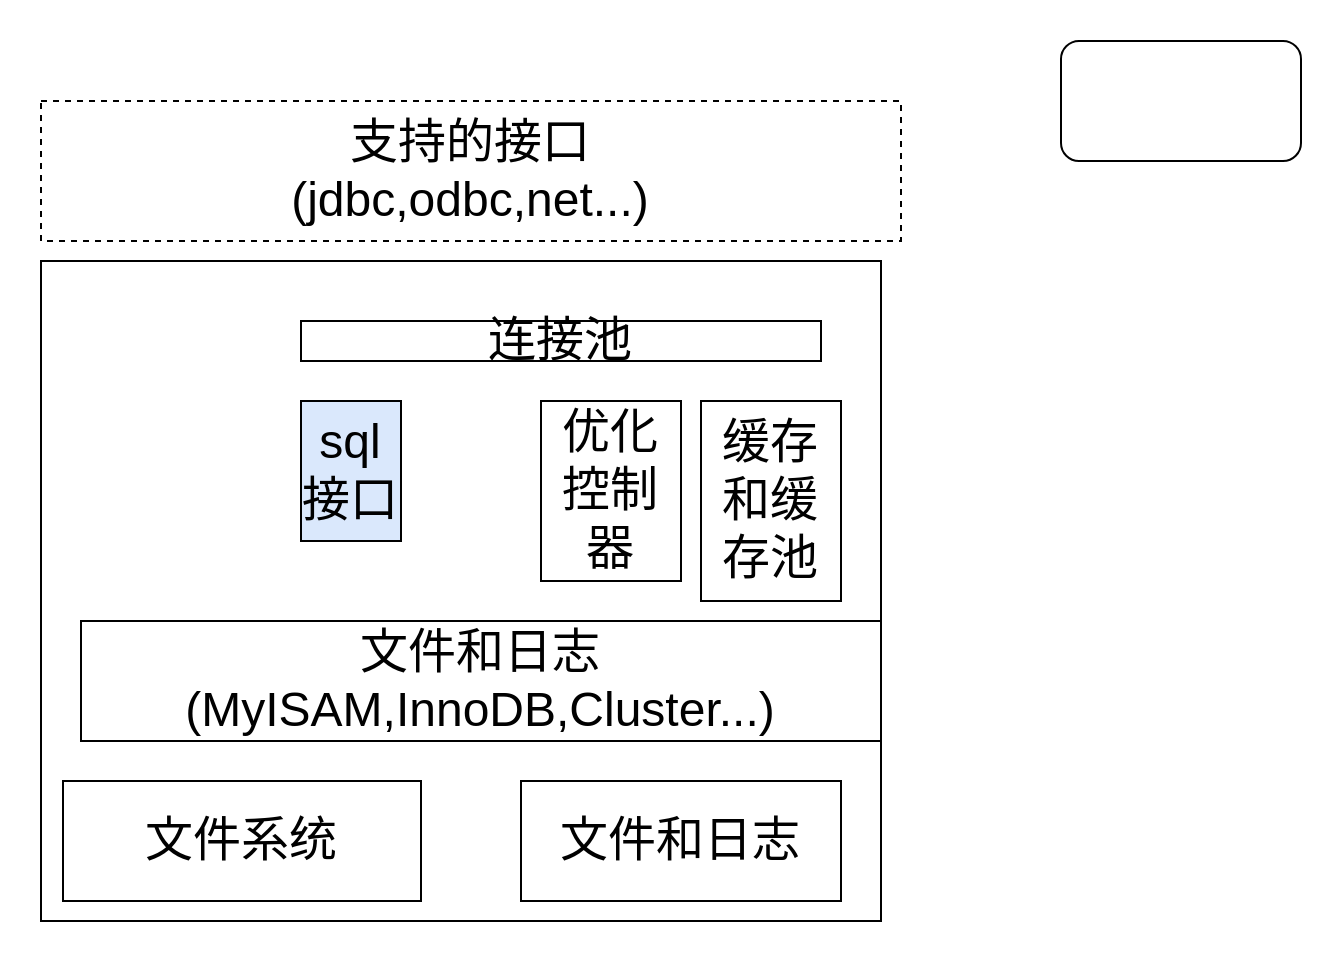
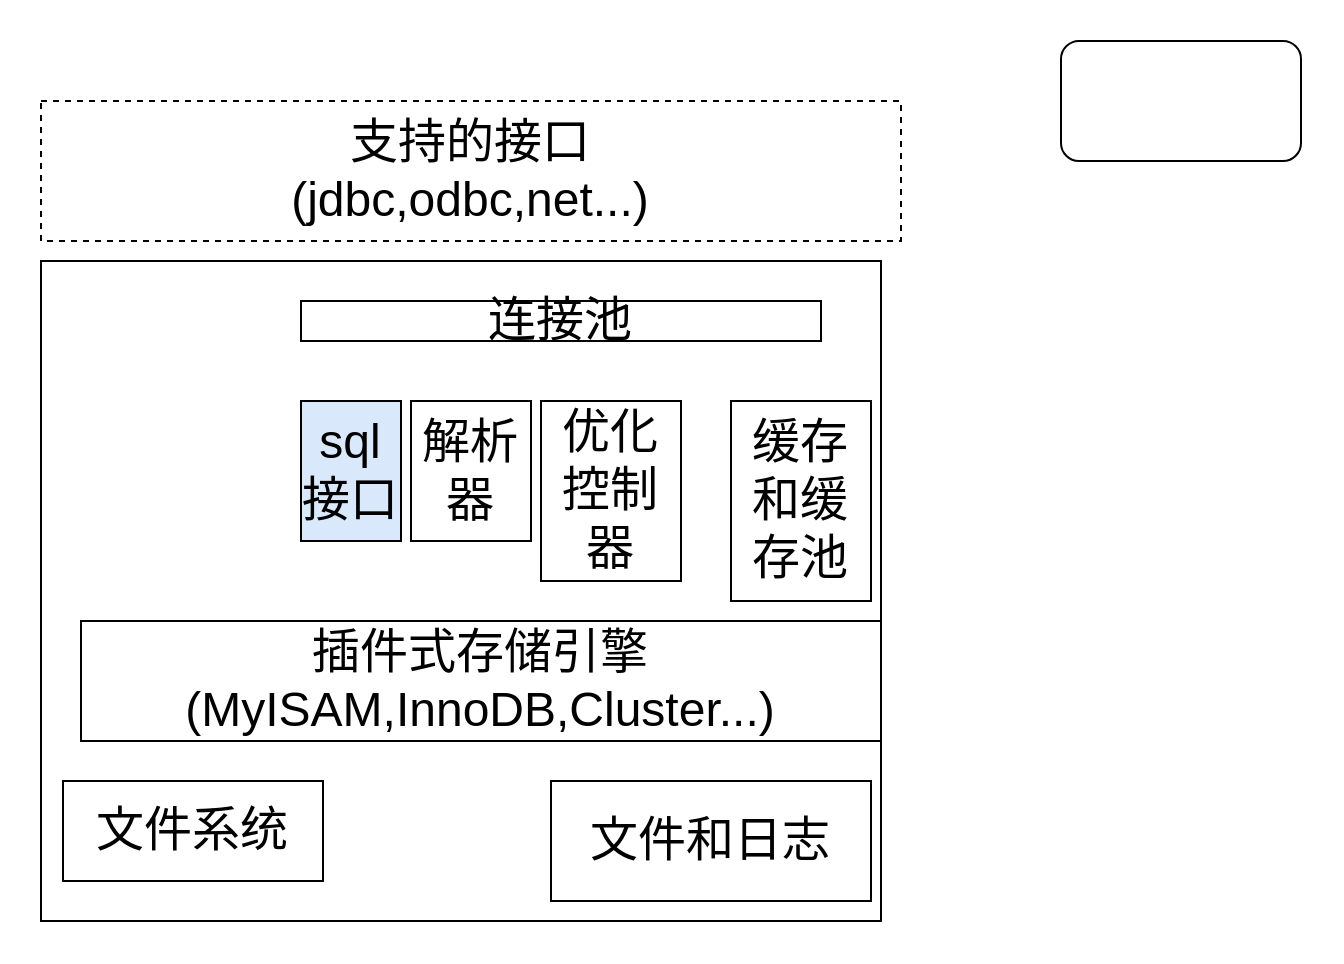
(561, 341) -> (561, 321)
none -> (471, 471)
(771, 501) -> (801, 501)
(481, 681) -> (481, 681)
(242, 841) -> (193, 831)
(681, 841) -> (711, 841)
